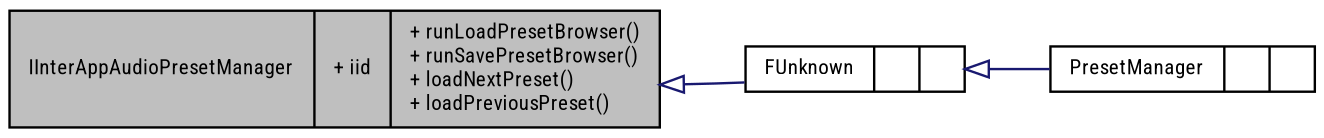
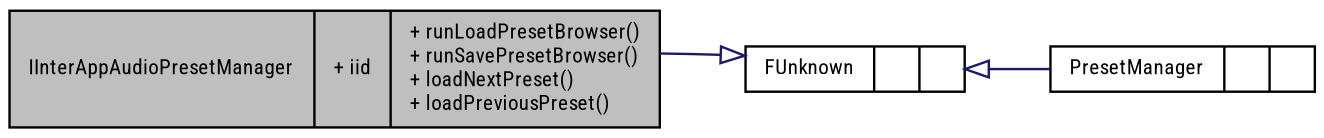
(714, 84) -> (690, 54)
